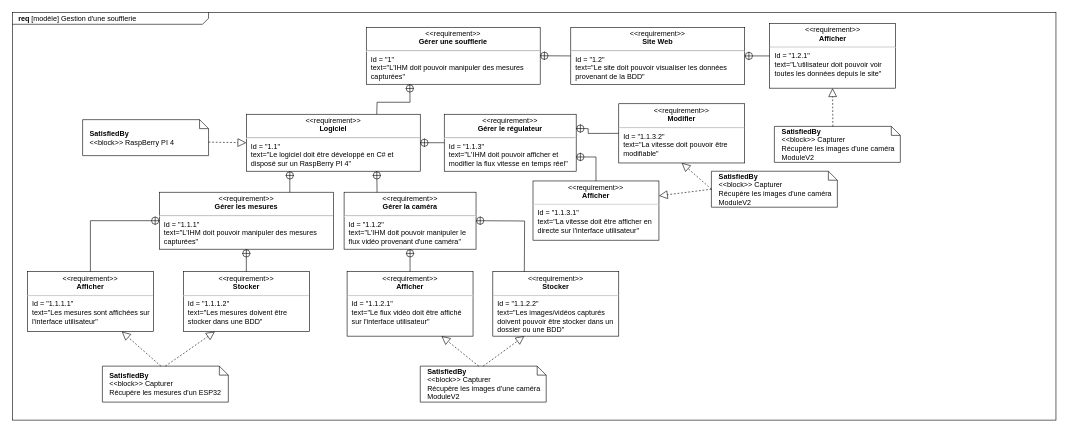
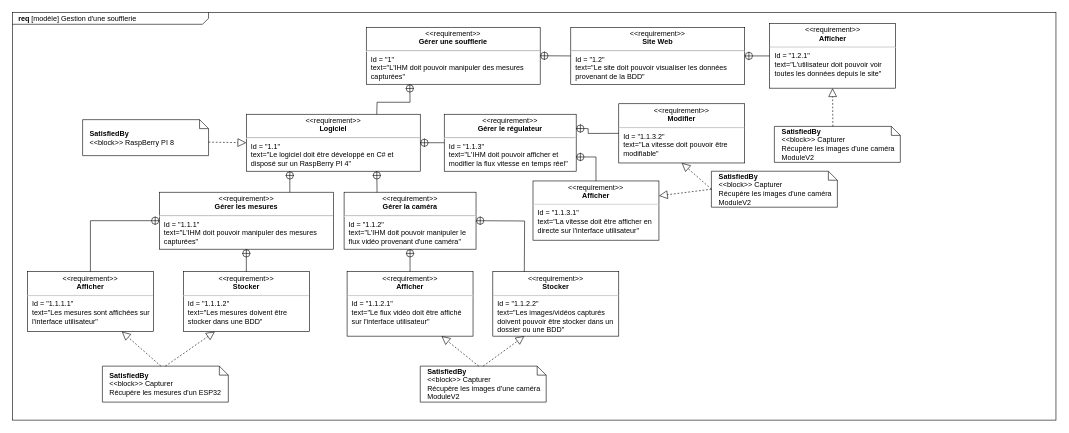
(134, 138) -> (134, 138)
